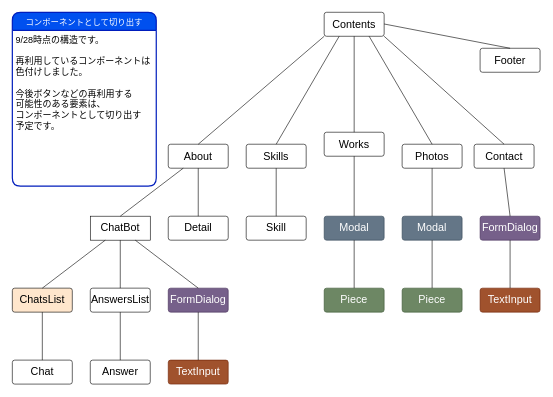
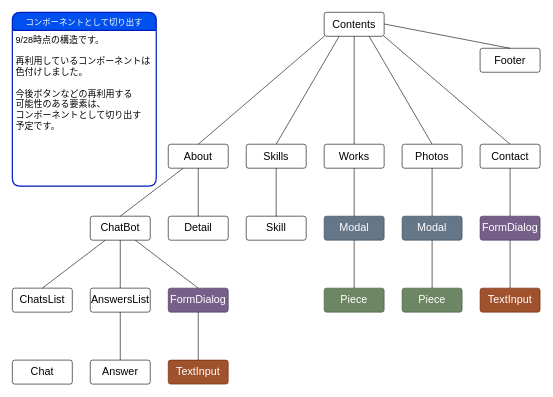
(354, 144) -> (354, 156)
(504, 156) -> (510, 156)
(120, 228) -> (120, 228)
(42, 300) -> (42, 300)
(42, 336) -> none
